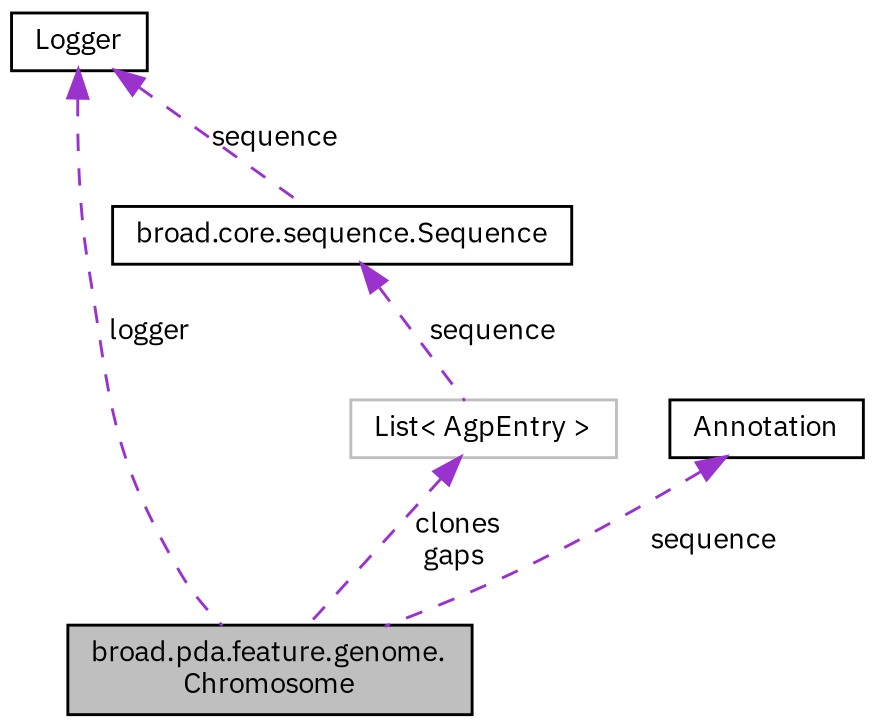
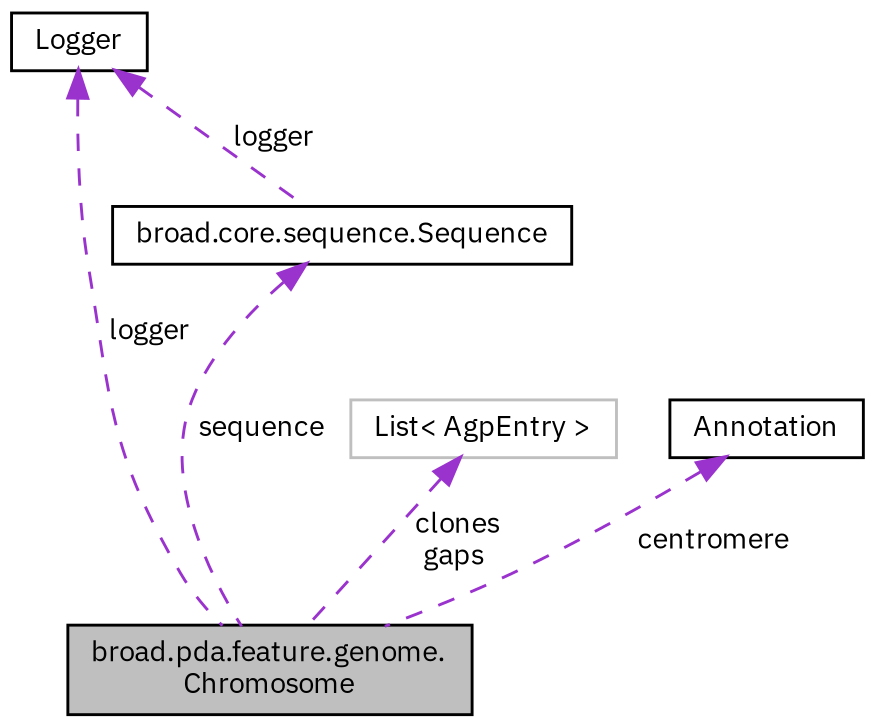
(271, 139) -> (271, 139)
(422, 344) -> (183, 444)
(710, 541) -> (710, 541)
